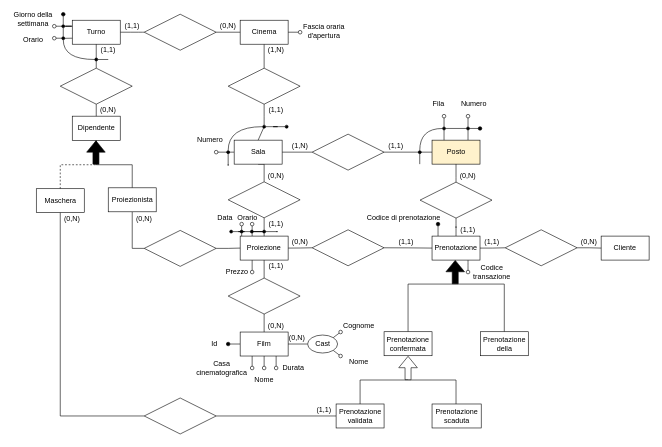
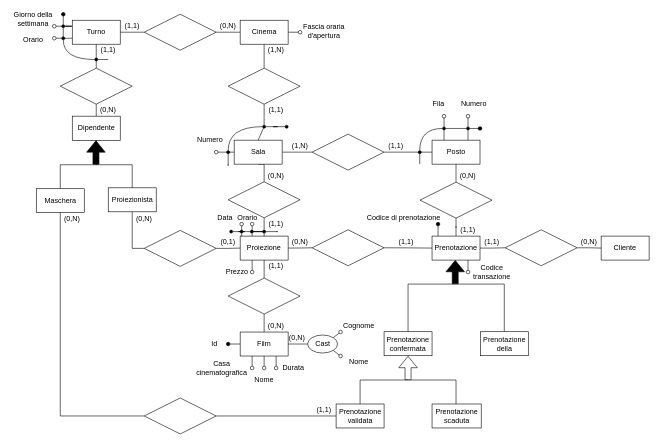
(456, 152) -> (456, 152)
(65, 165) -> (65, 165)
none -> (228, 242)
